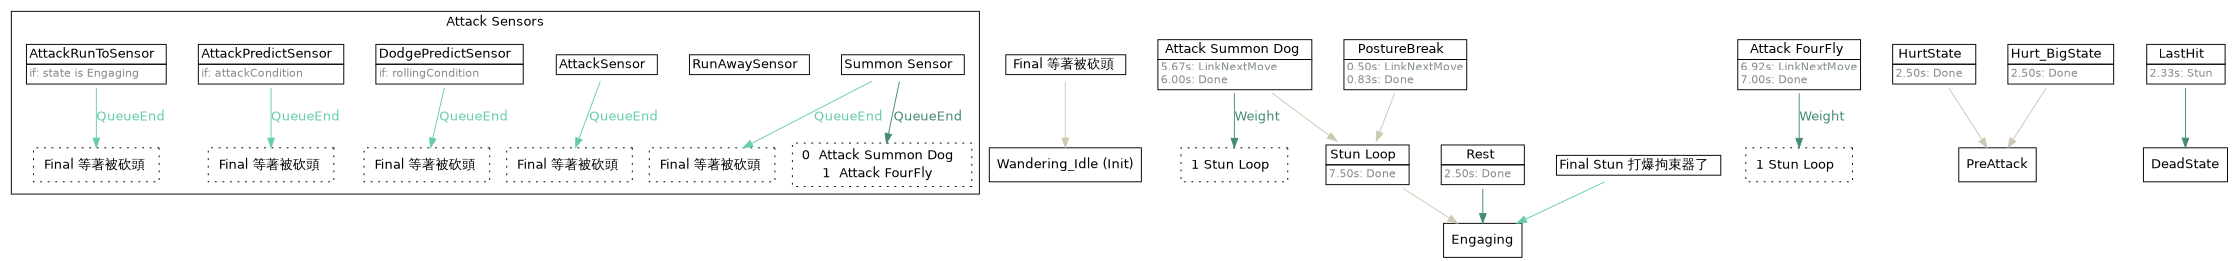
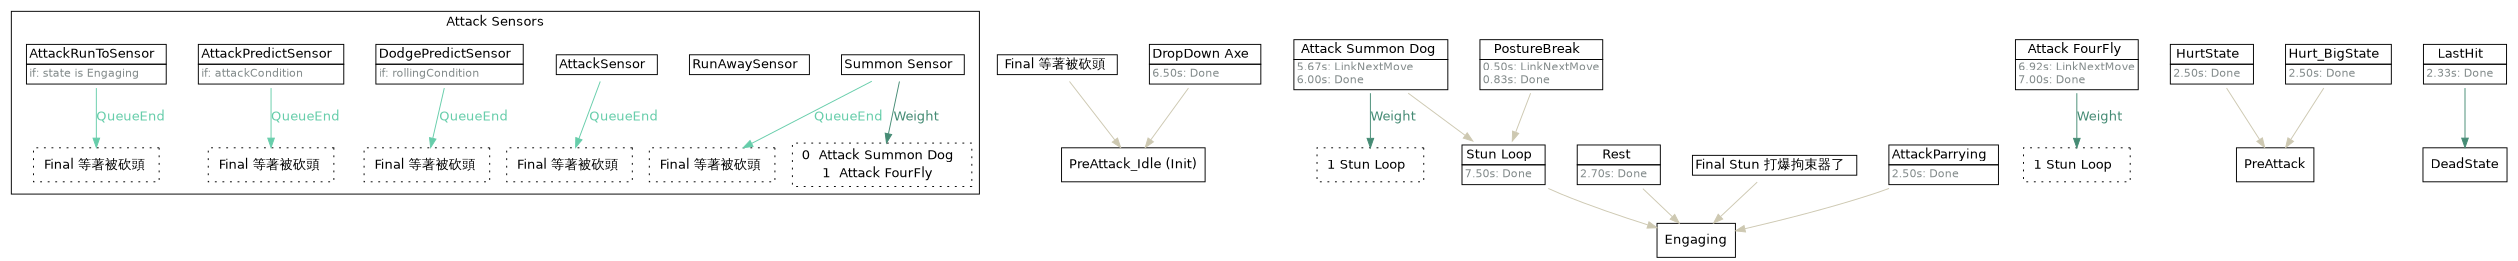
none -> (1205, 64)
(2181, 73) -> (2460, 73)
(928, 117) -> (917, 117)
(1065, 165) -> (1133, 165)
none -> (1944, 165)
(1478, 174) -> (1614, 174)
(1483, 201) -> (1658, 203)
(1565, 201) -> (1739, 199)
